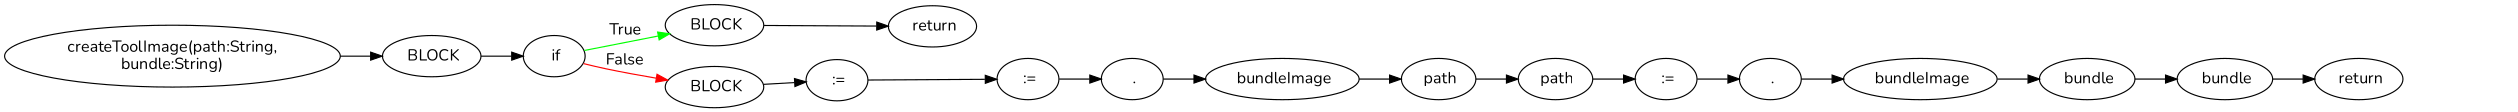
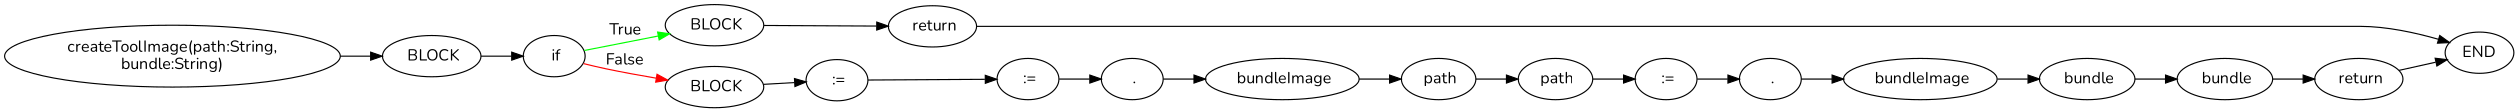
none -> (2479, 53)
